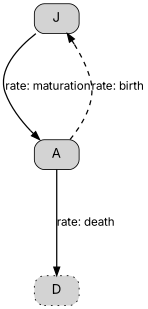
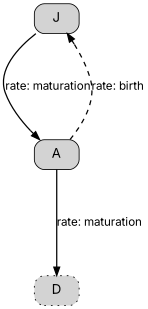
(86, 223) -> (99, 223)
